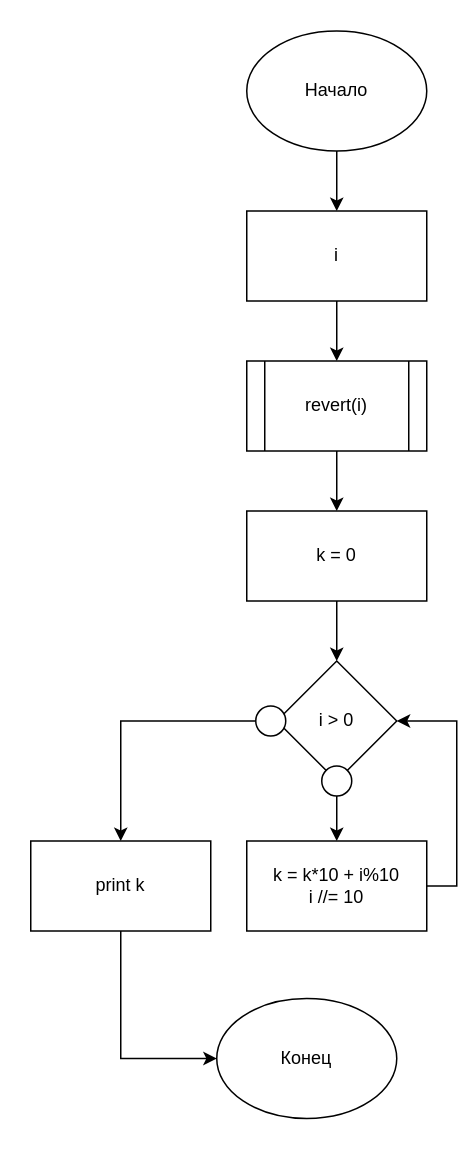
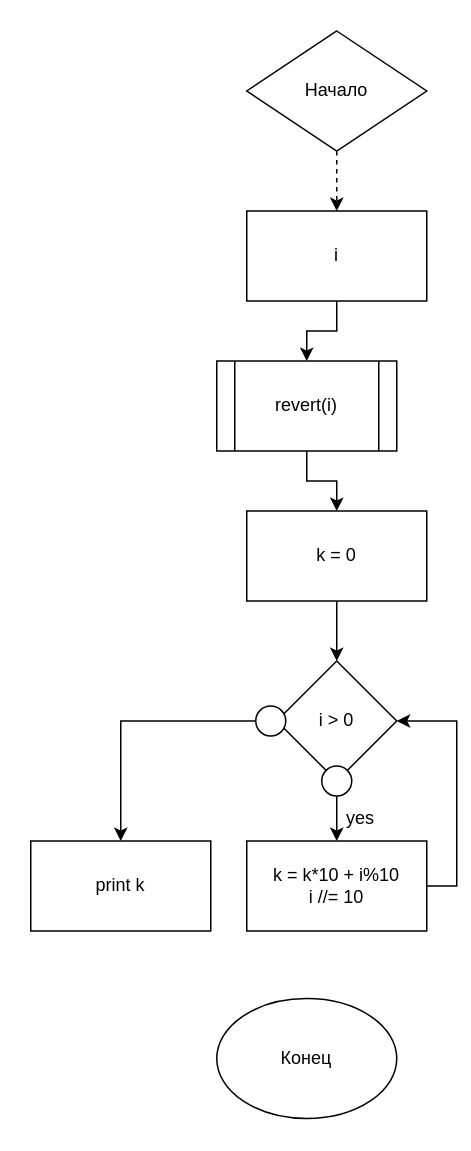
(337, 91) -> (337, 91)
(337, 174) -> (337, 174)
(337, 406) -> (307, 406)
none -> (361, 818)
(121, 1037) -> none
